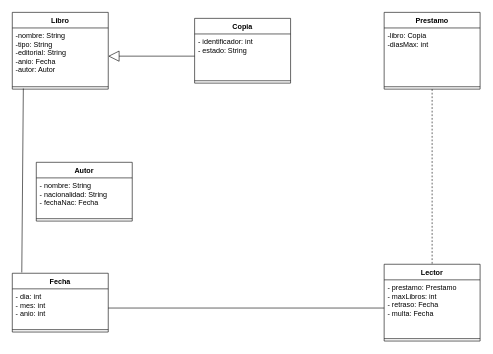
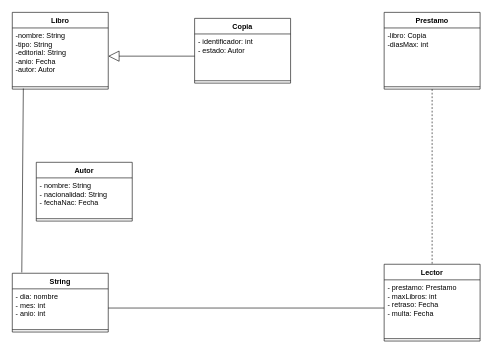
(232, 42) -> (232, 42)
(60, 281) -> (60, 281)
(31, 297) -> (38, 297)
